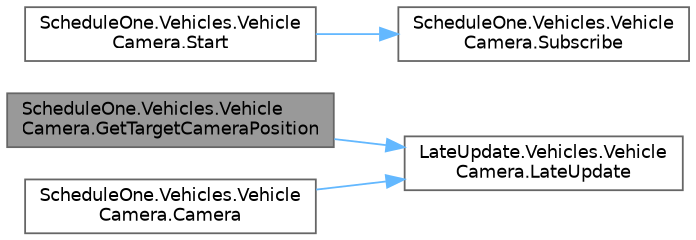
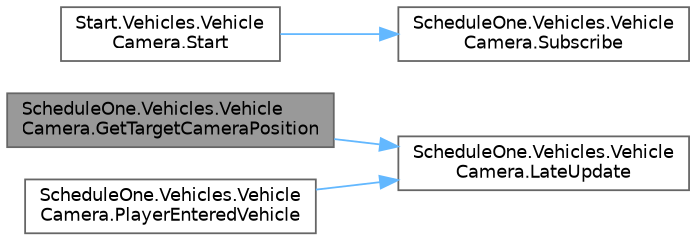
(170, 34) -> (170, 34)
(544, 163) -> (544, 163)
(170, 206) -> (170, 206)
